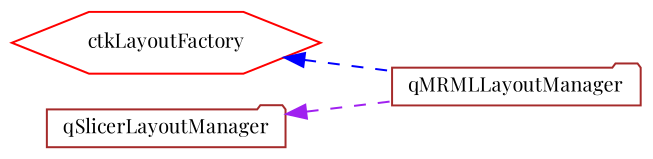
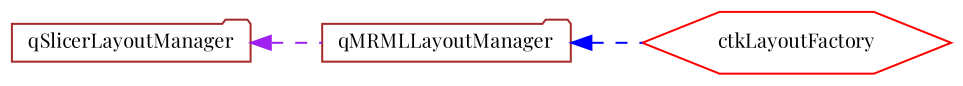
(348, 66) -> (617, 43)
